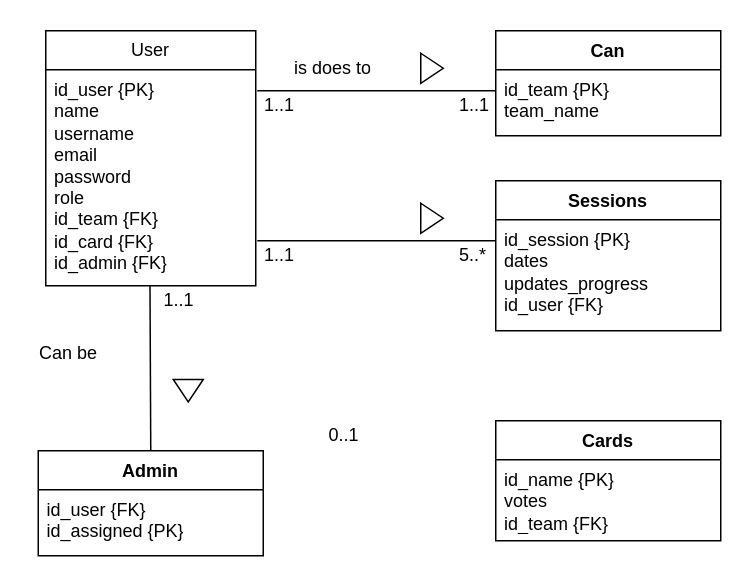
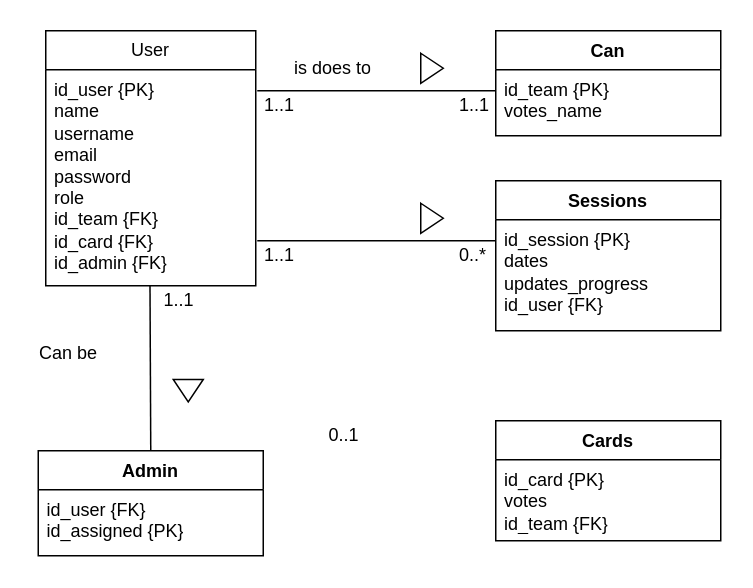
(561, 102) -> (561, 102)
(475, 256) -> (475, 256)
(561, 503) -> (561, 503)
